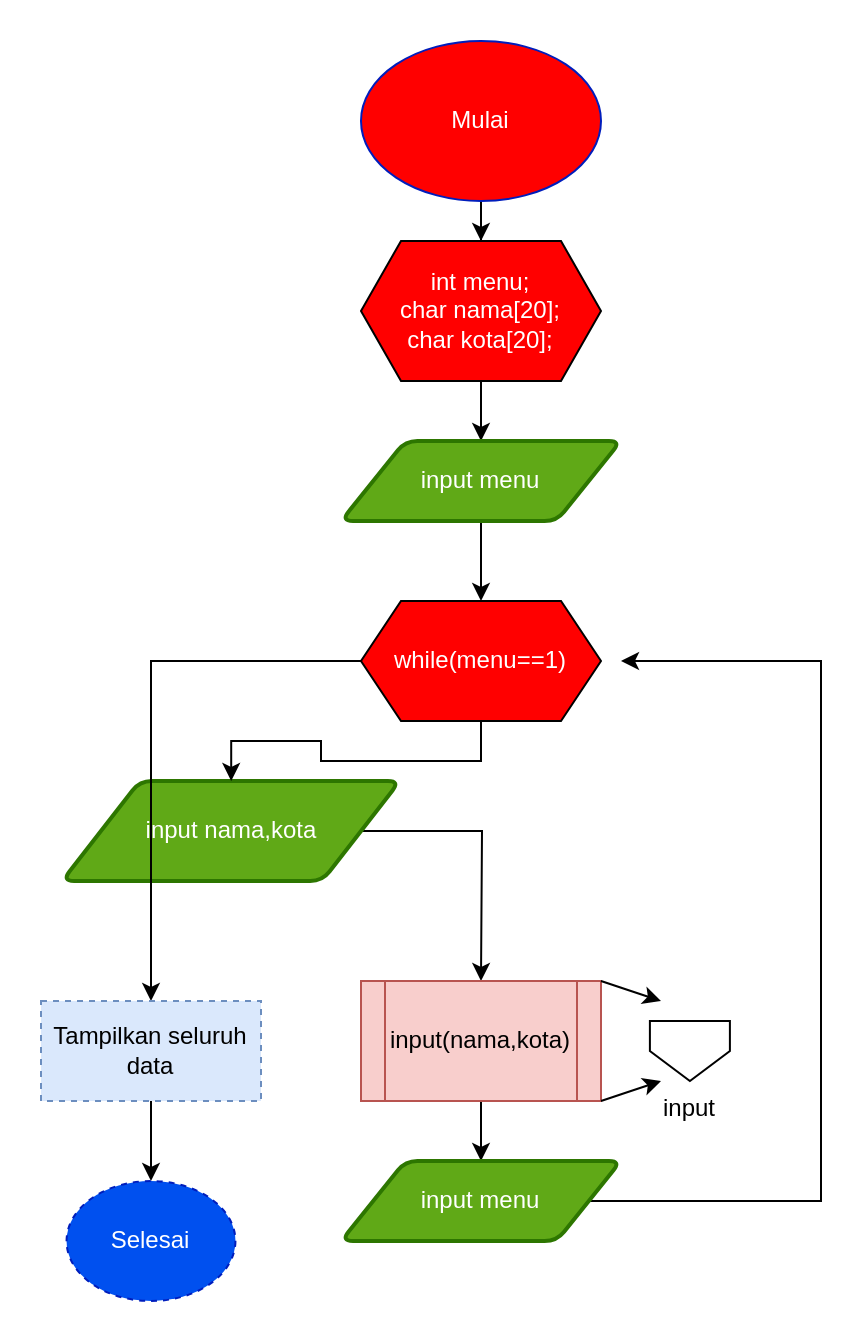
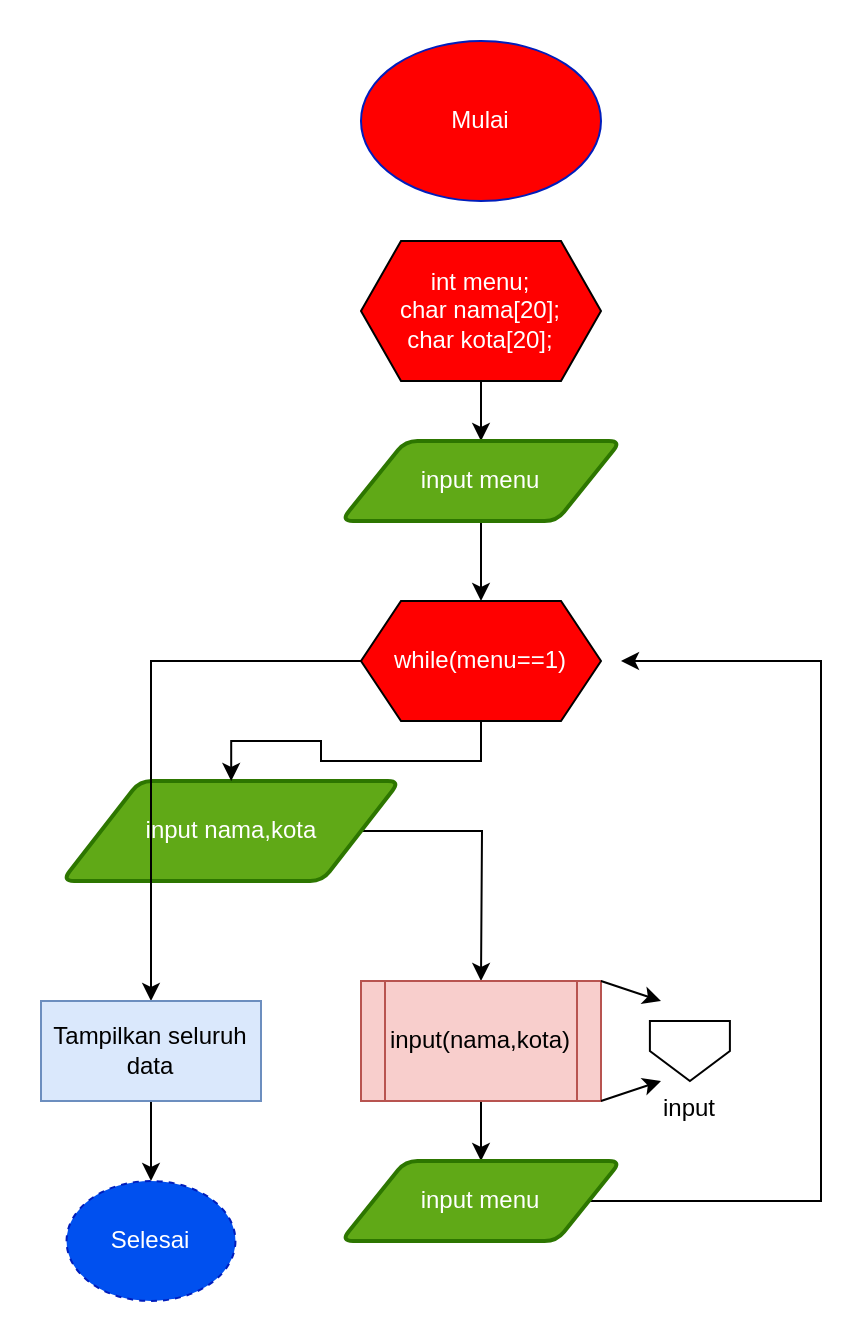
(481, 228) -> none
(151, 1051) -> (151, 1051)
